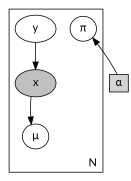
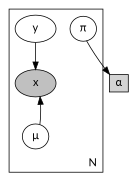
(108, 59) -> (95, 55)
(31, 107) -> (41, 114)
